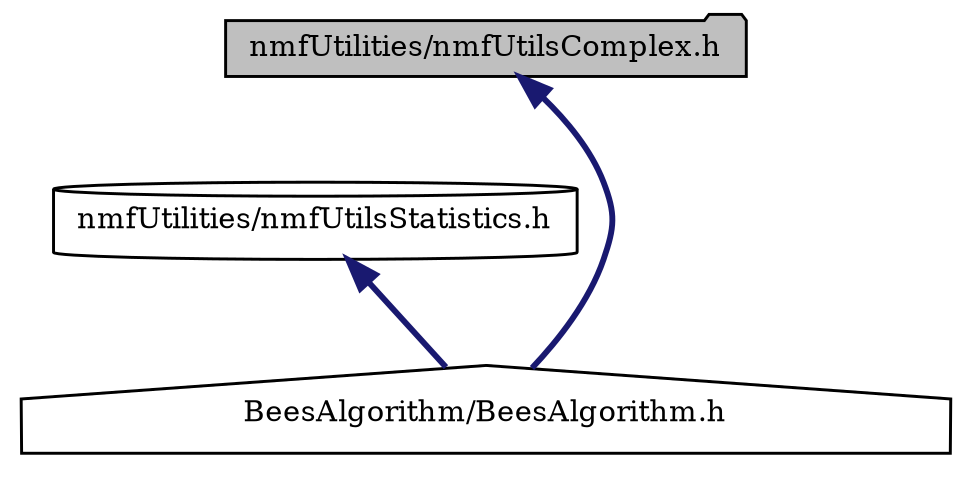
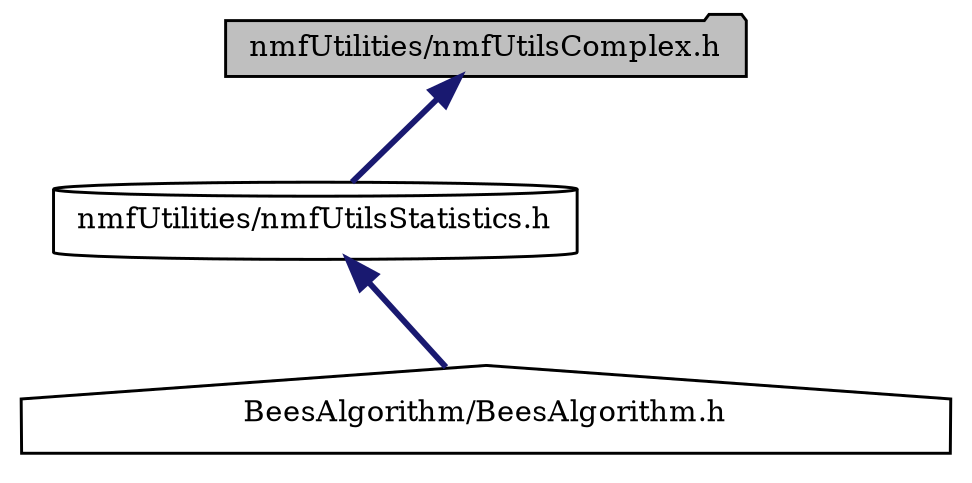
(611, 234) -> (395, 140)
